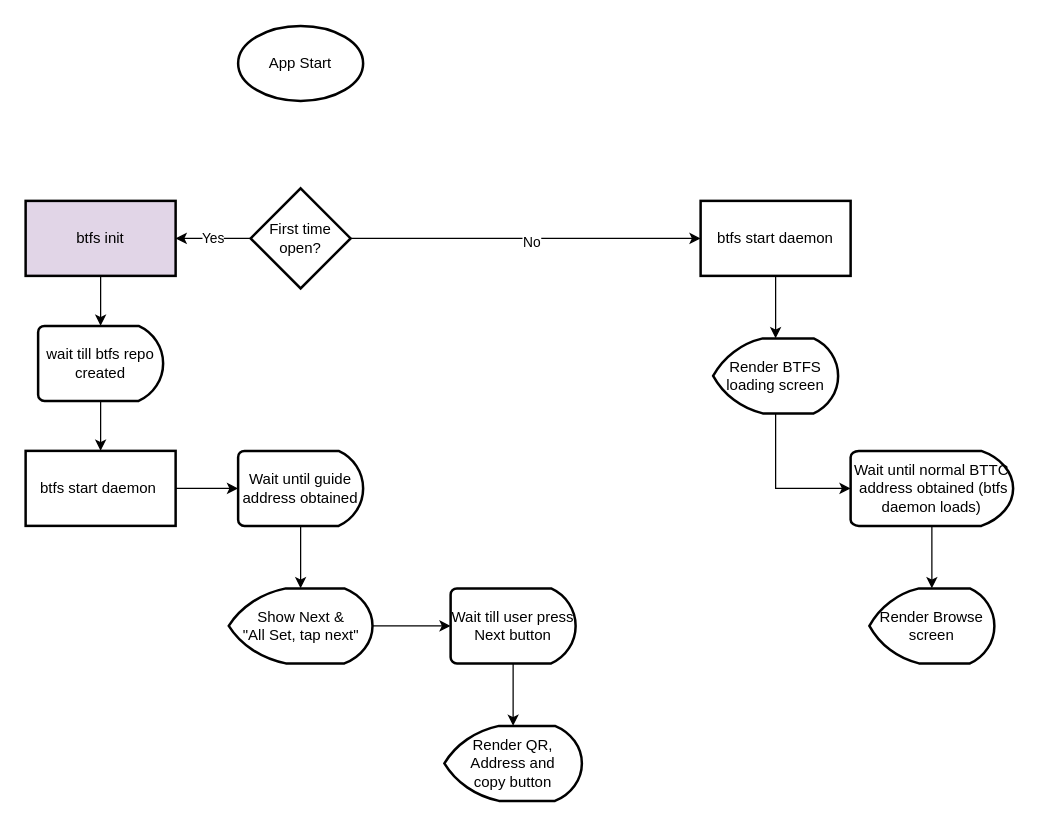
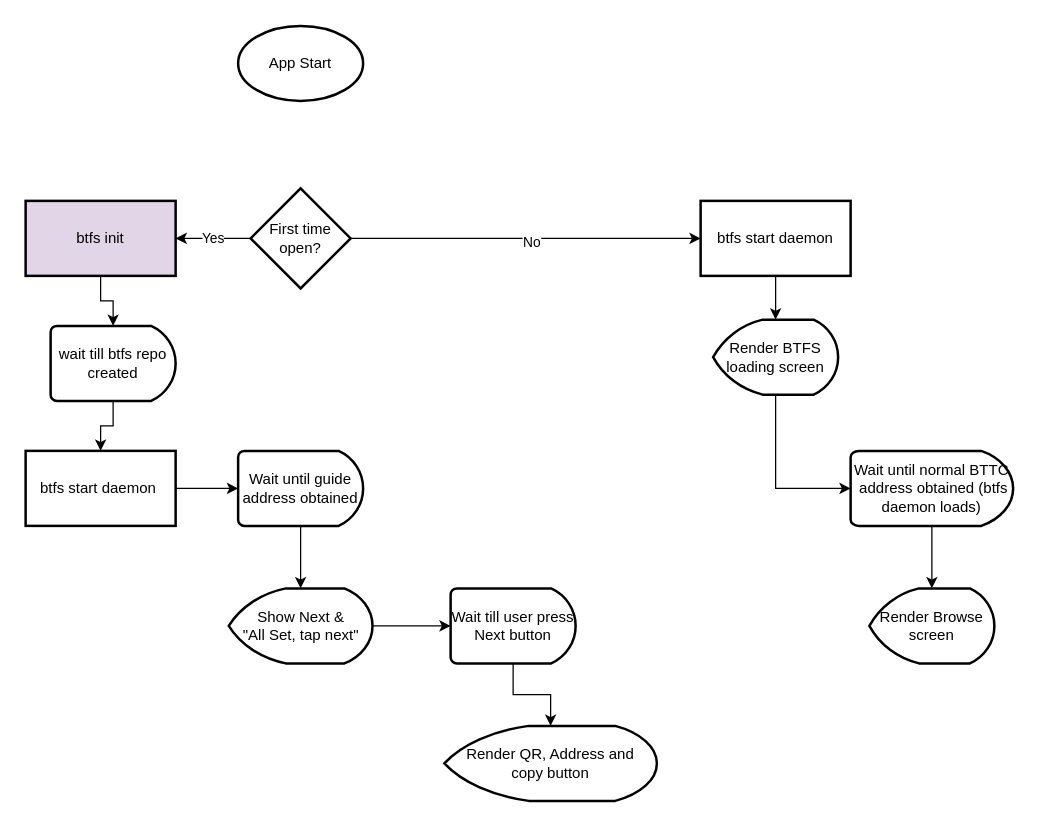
(101, 363) -> (113, 363)
(776, 376) -> (776, 357)
(513, 763) -> (551, 763)
